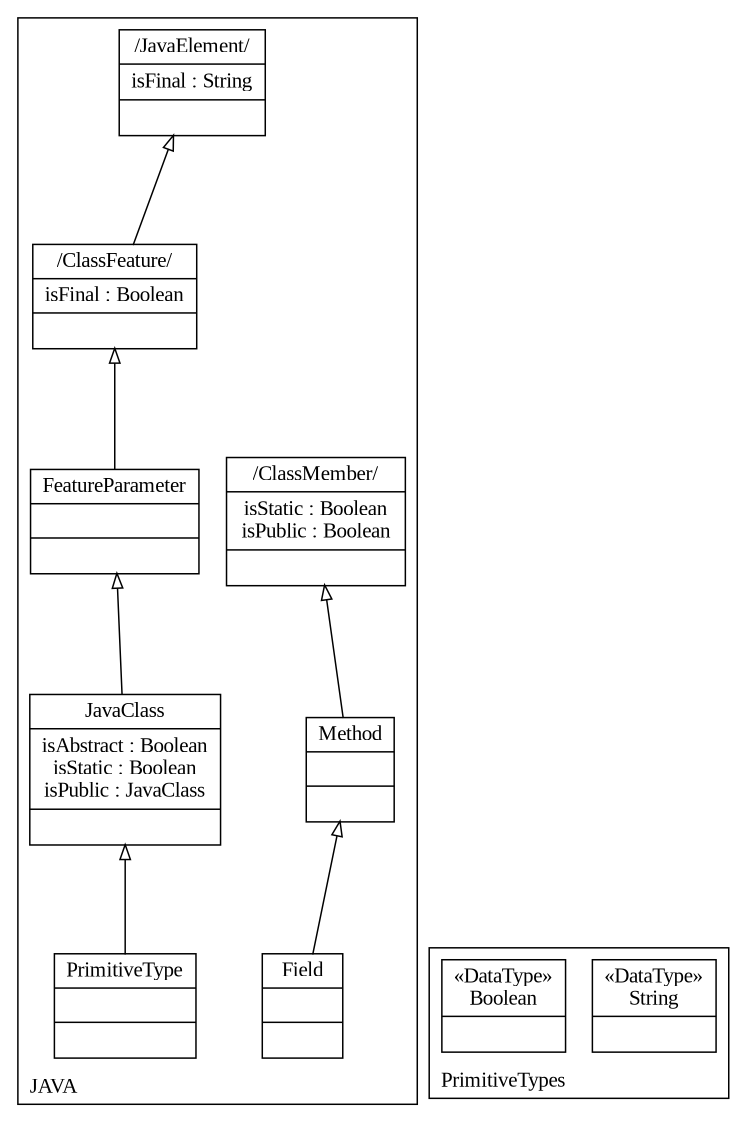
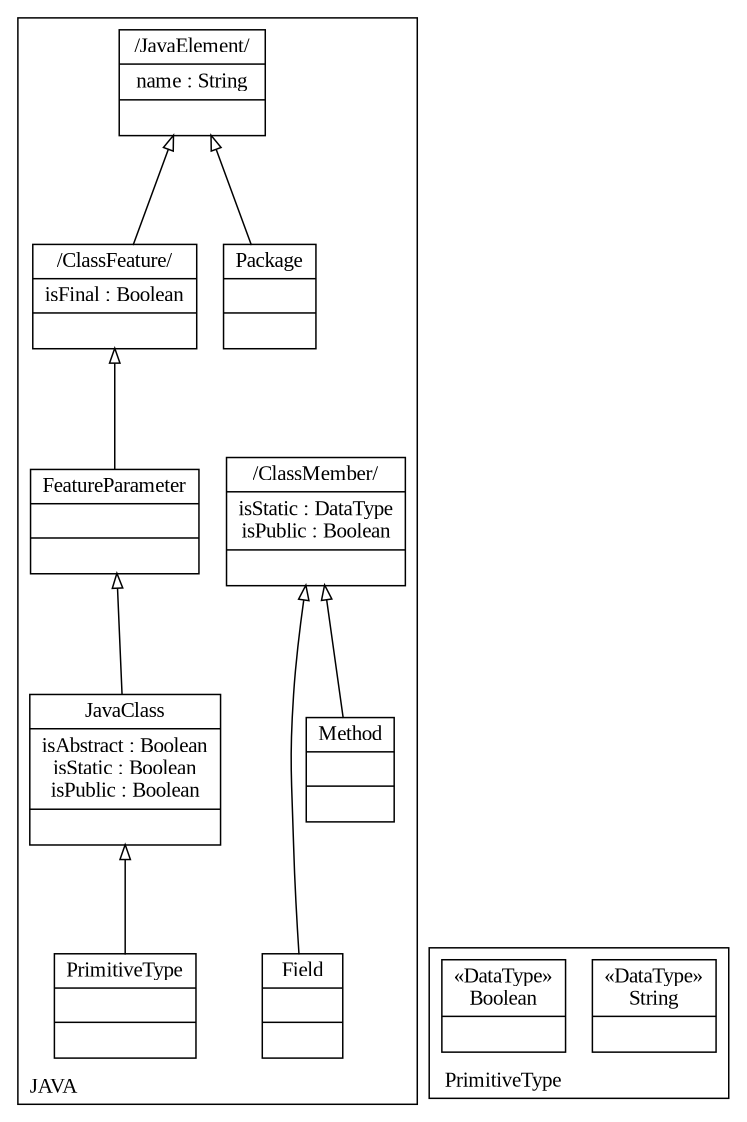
(192, 81) -> (192, 81)
none -> (270, 297)
(316, 509) -> (316, 509)
(125, 791) -> (125, 791)
(325, 895) -> (291, 777)
(504, 1081) -> (504, 1081)
